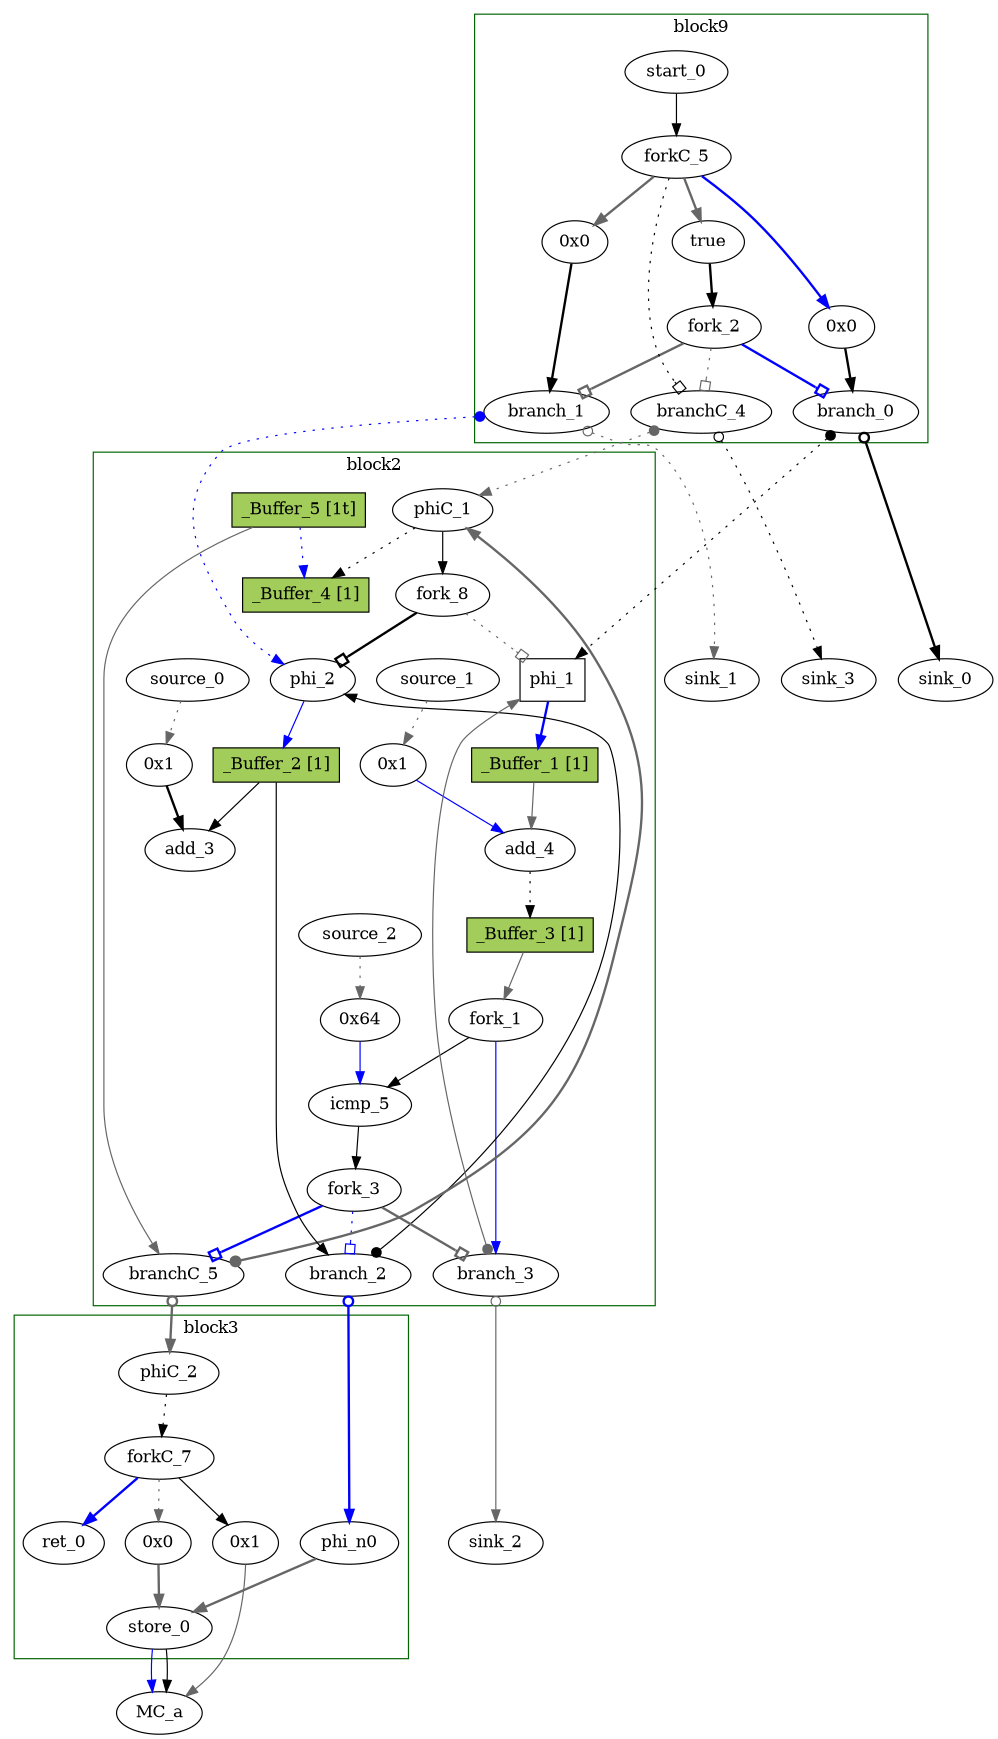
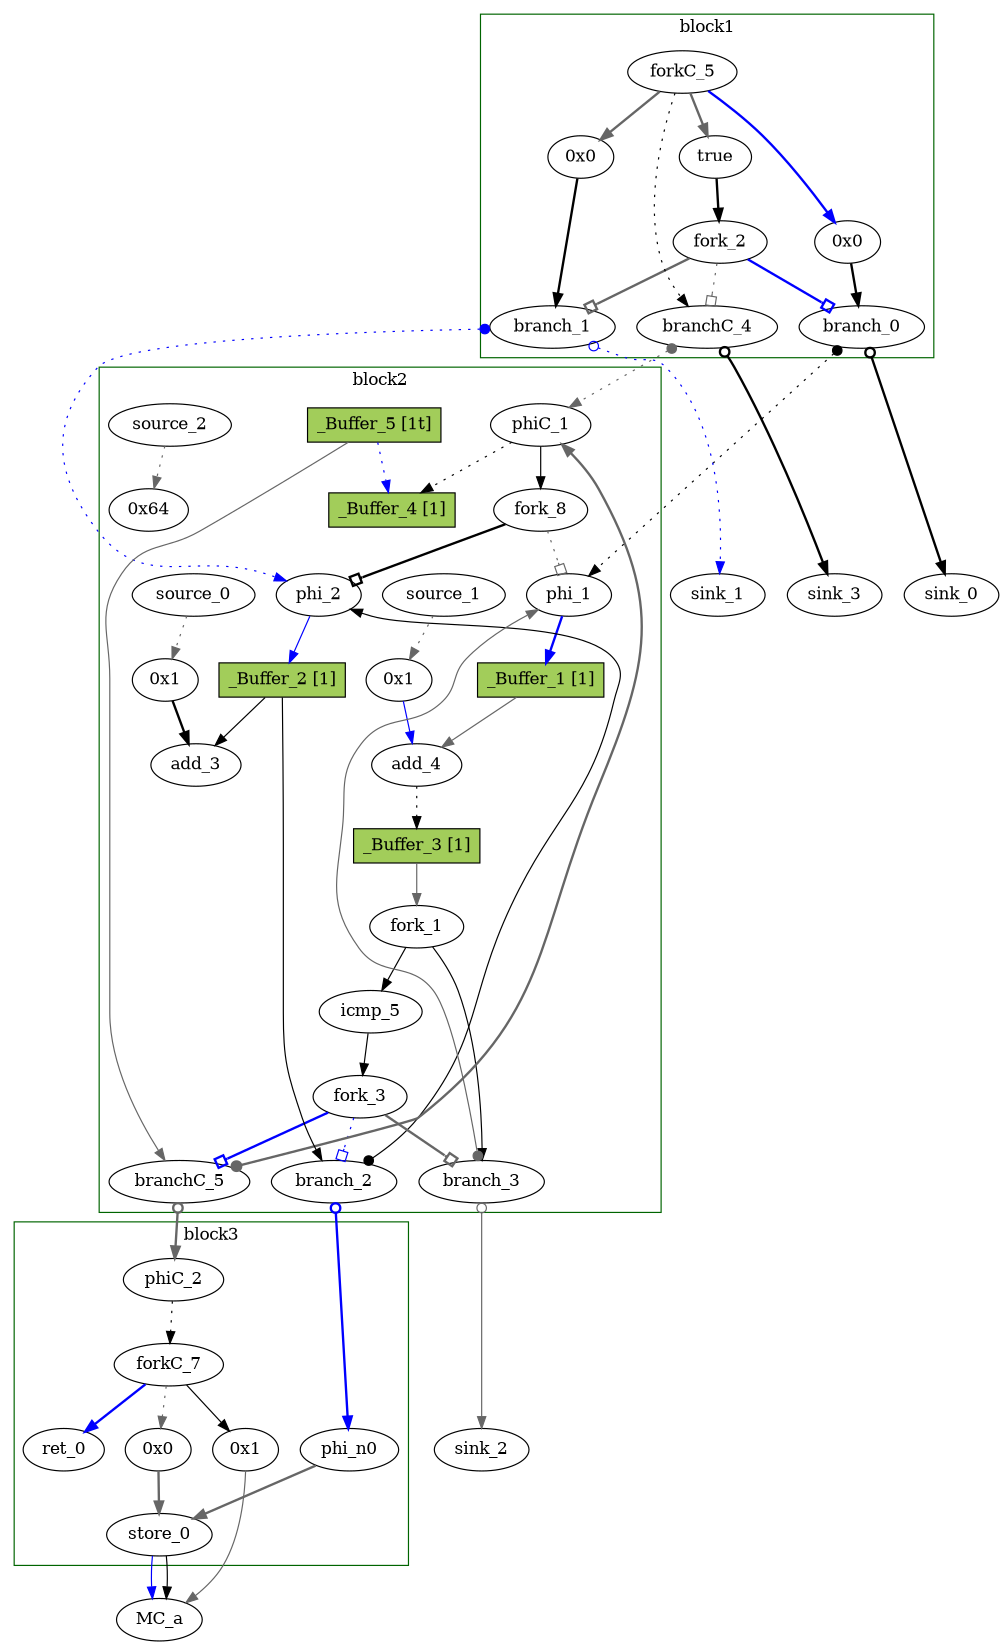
(701, 28) -> (707, 28)
(676, 72) -> none
(649, 282) -> (655, 197)
(695, 509) -> (701, 424)
(773, 542) -> (779, 457)
(552, 680) -> (569, 595)
(360, 1057) -> none
(496, 1126) -> (472, 1044)
